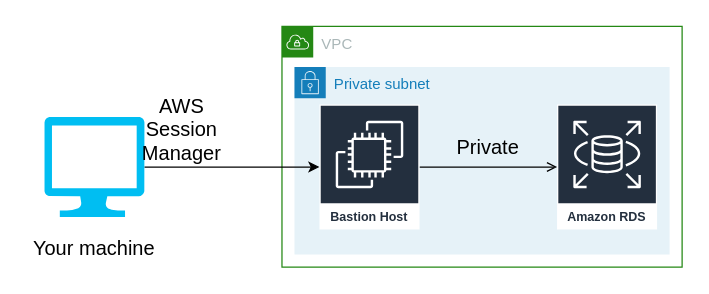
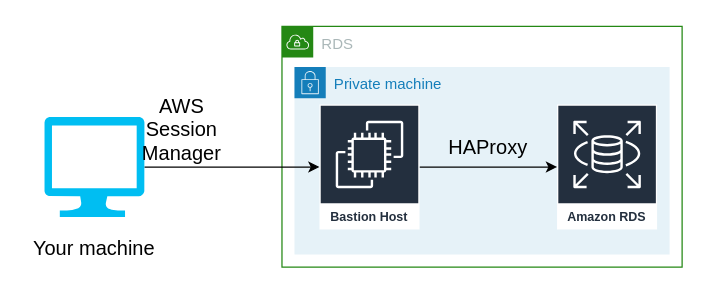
(334, 45) -> (334, 45)
(389, 85) -> (392, 85)
(488, 147) -> (488, 147)
(548, 167) -> (547, 167)
